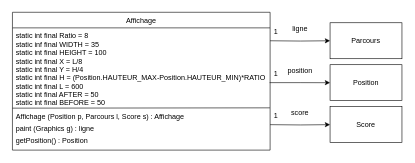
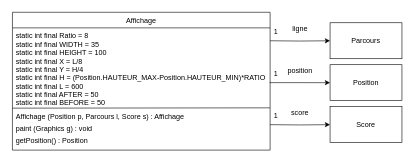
(60, 128) -> (59, 128)
